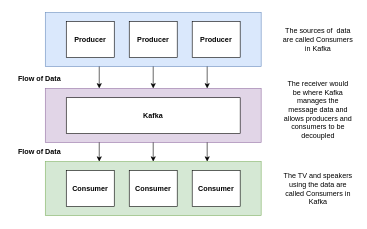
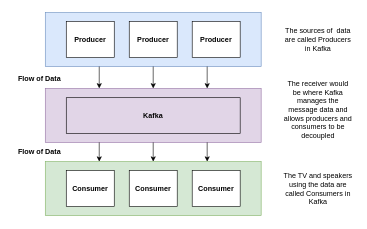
(318, 39) -> (318, 39)
(153, 116) -> (153, 116)
